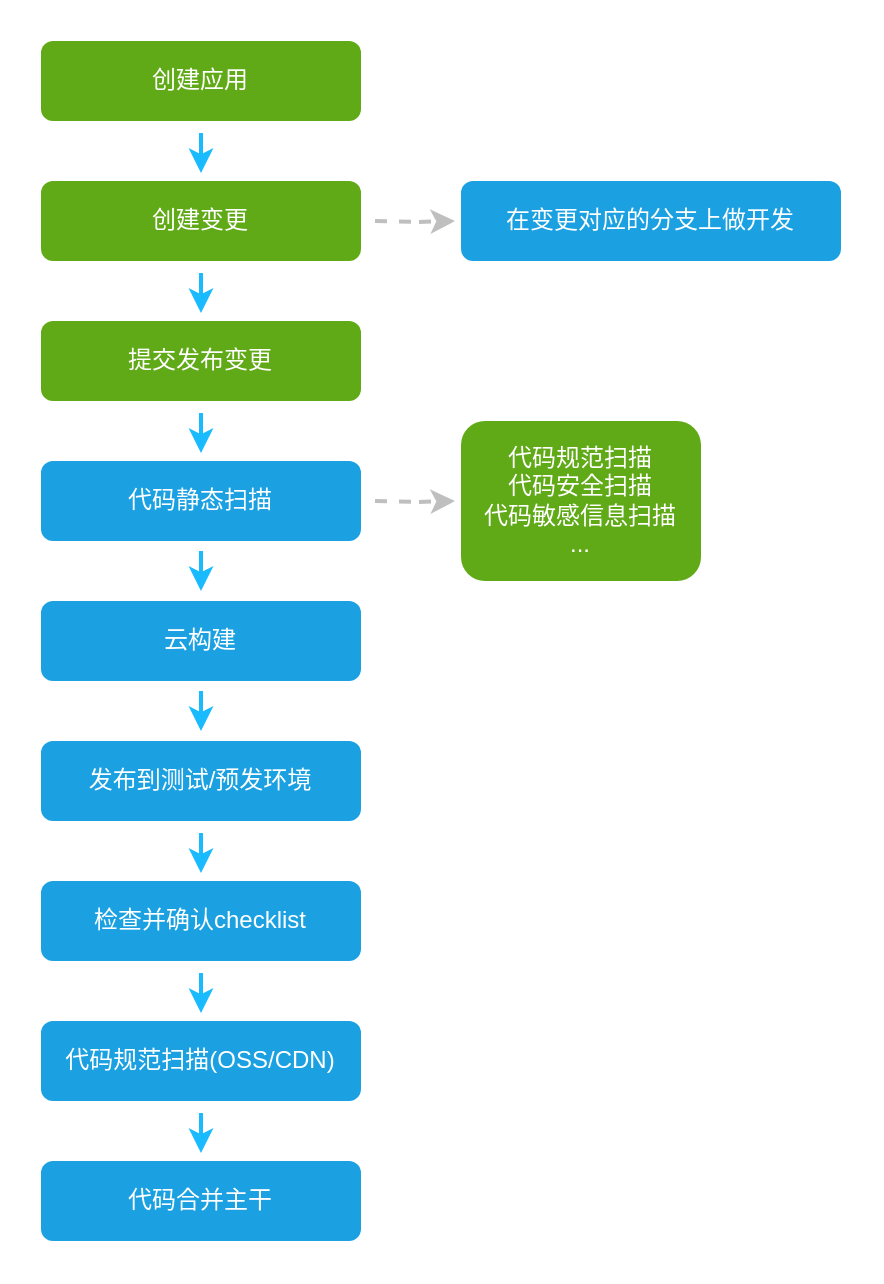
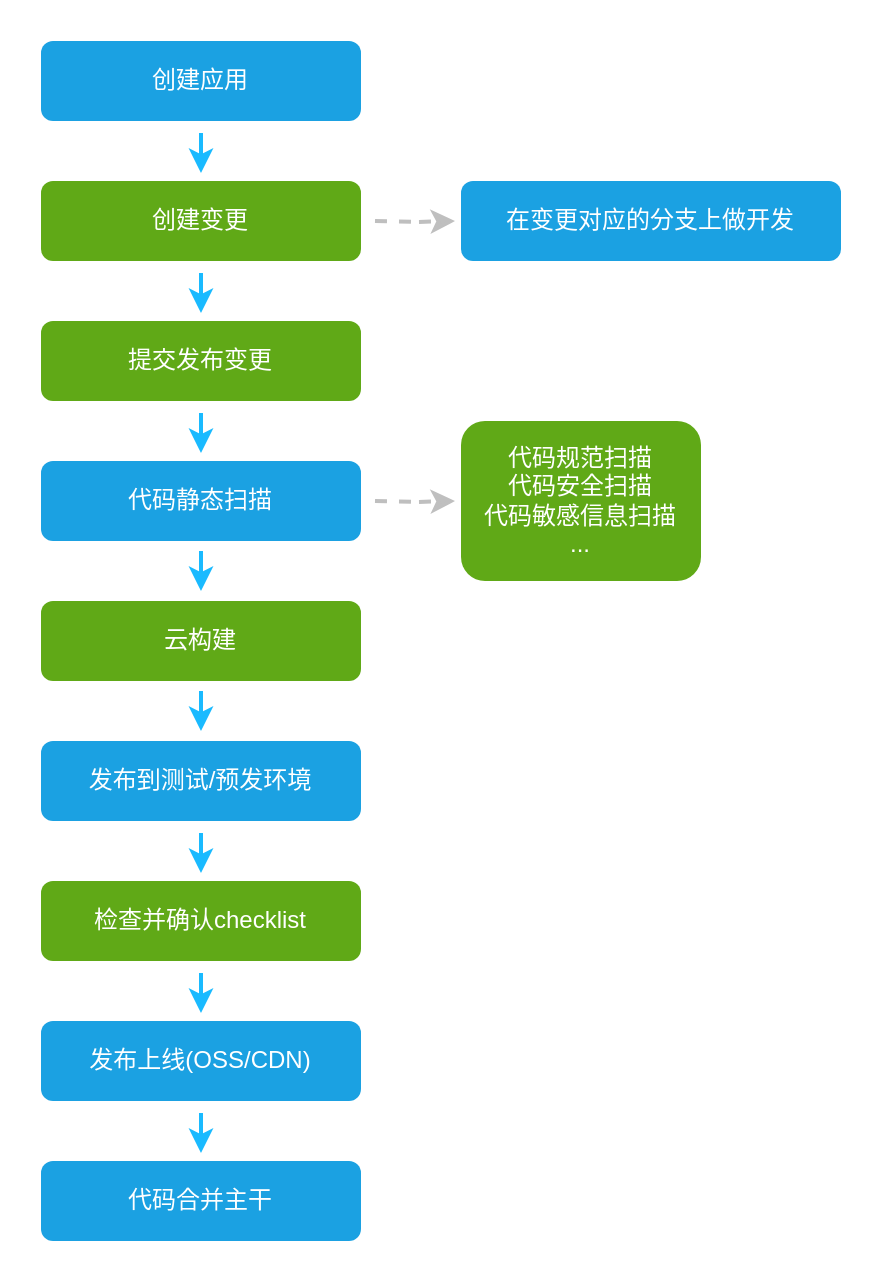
(201, 81) -> (201, 81)
(201, 641) -> (201, 641)
(201, 921) -> (201, 921)
(201, 1061) -> (201, 1061)
